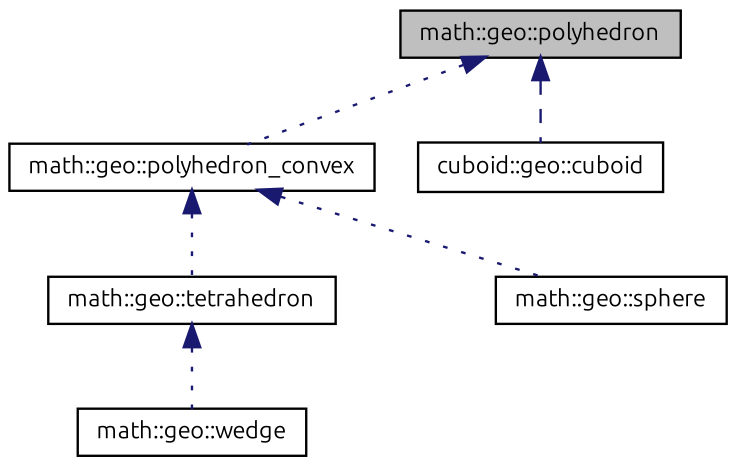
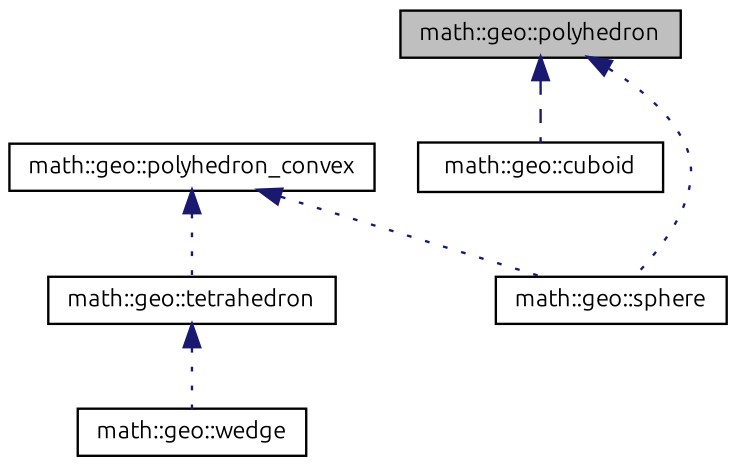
(355, 105) -> (690, 165)
(541, 167) -> (541, 167)
